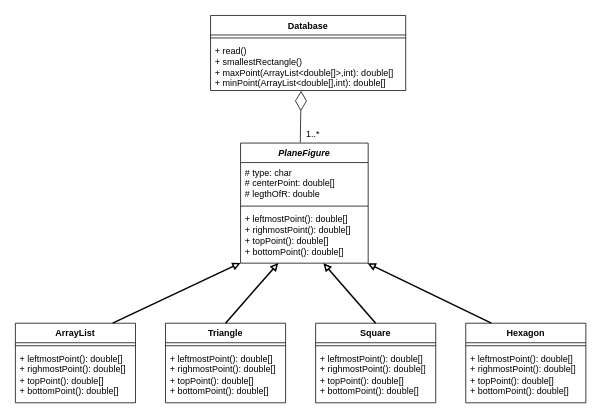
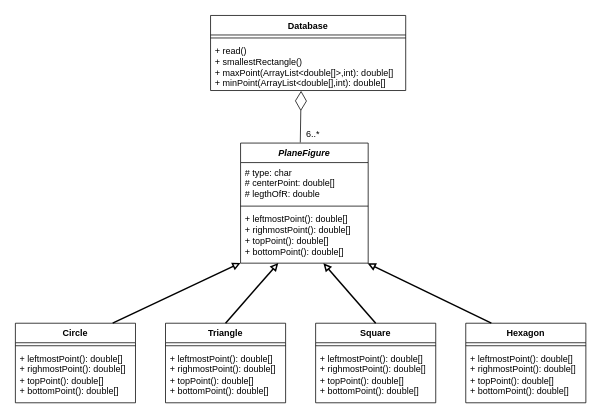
(313, 135) -> (313, 135)
(75, 334) -> (75, 334)
